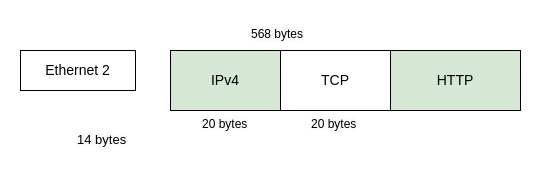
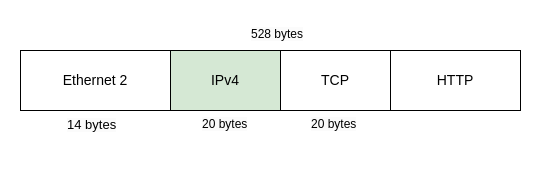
(280, 35) -> (280, 35)
(78, 71) -> (96, 81)
(456, 81) -> (456, 81)
(106, 146) -> (96, 131)
